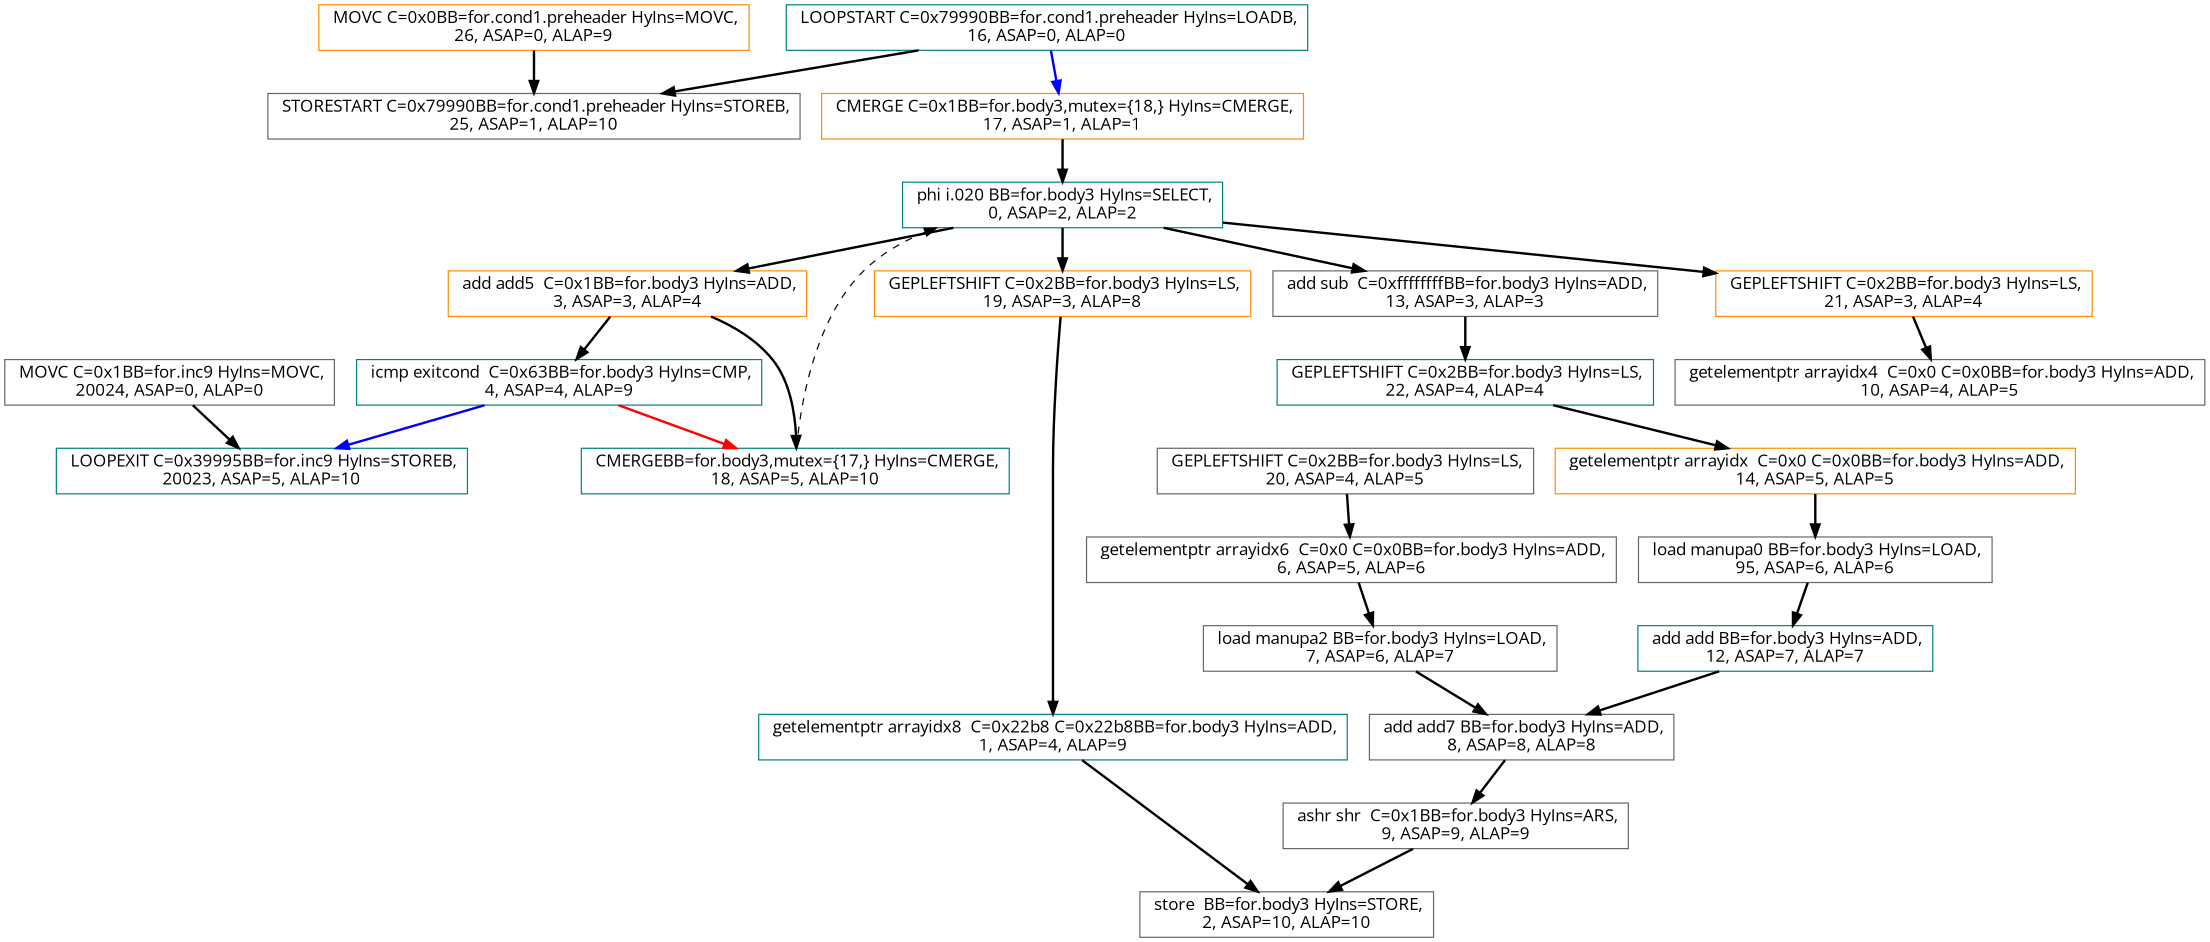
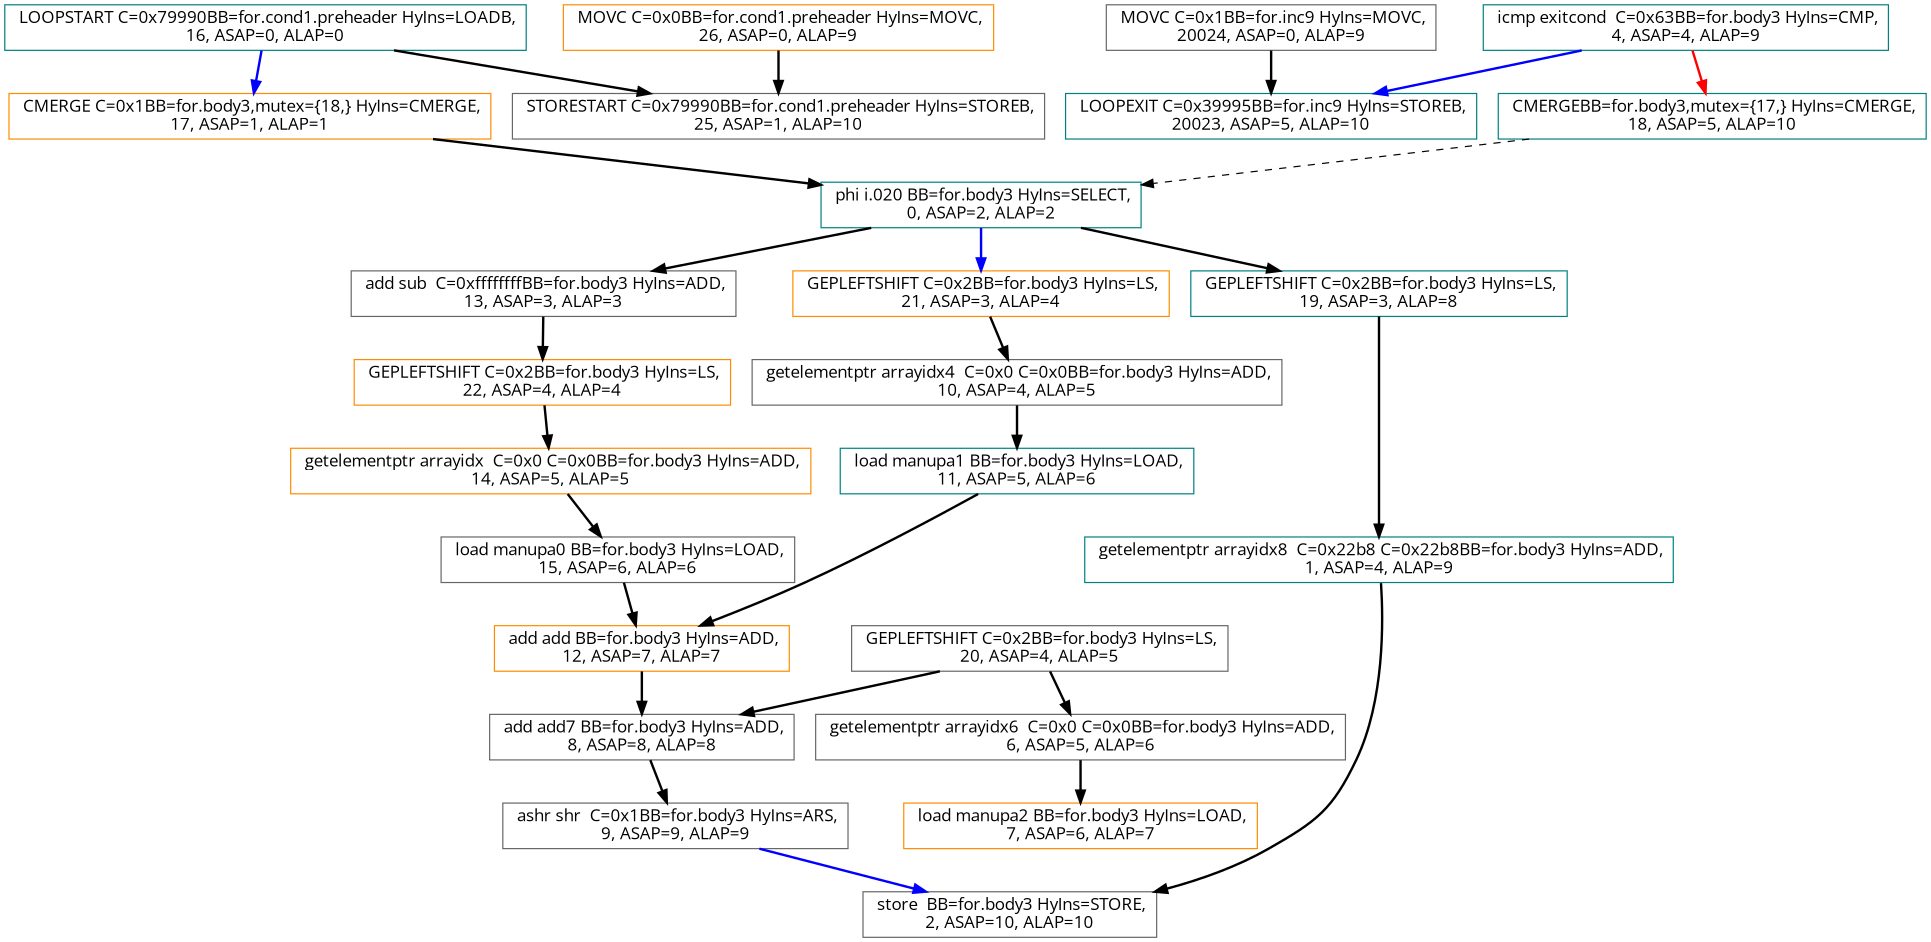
(1463, 247) -> (981, 243)
(627, 294) -> none
(1063, 294) -> (1379, 294)
(170, 382) -> (1271, 28)
(1465, 382) -> (542, 382)
none -> (1017, 471)
(1815, 560) -> (618, 560)
(1380, 648) -> (1081, 826)
(1785, 648) -> (642, 648)
(1446, 690) -> (847, 692)
(1377, 867) -> (837, 869)
